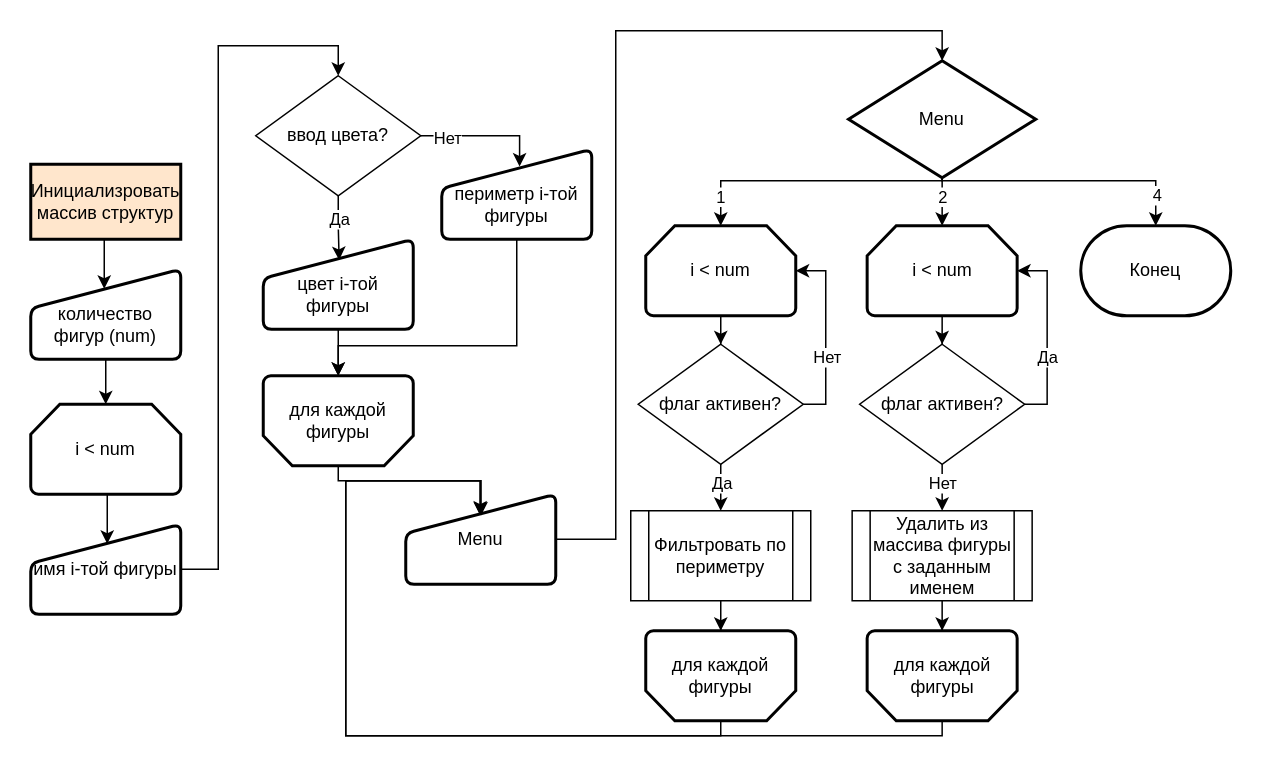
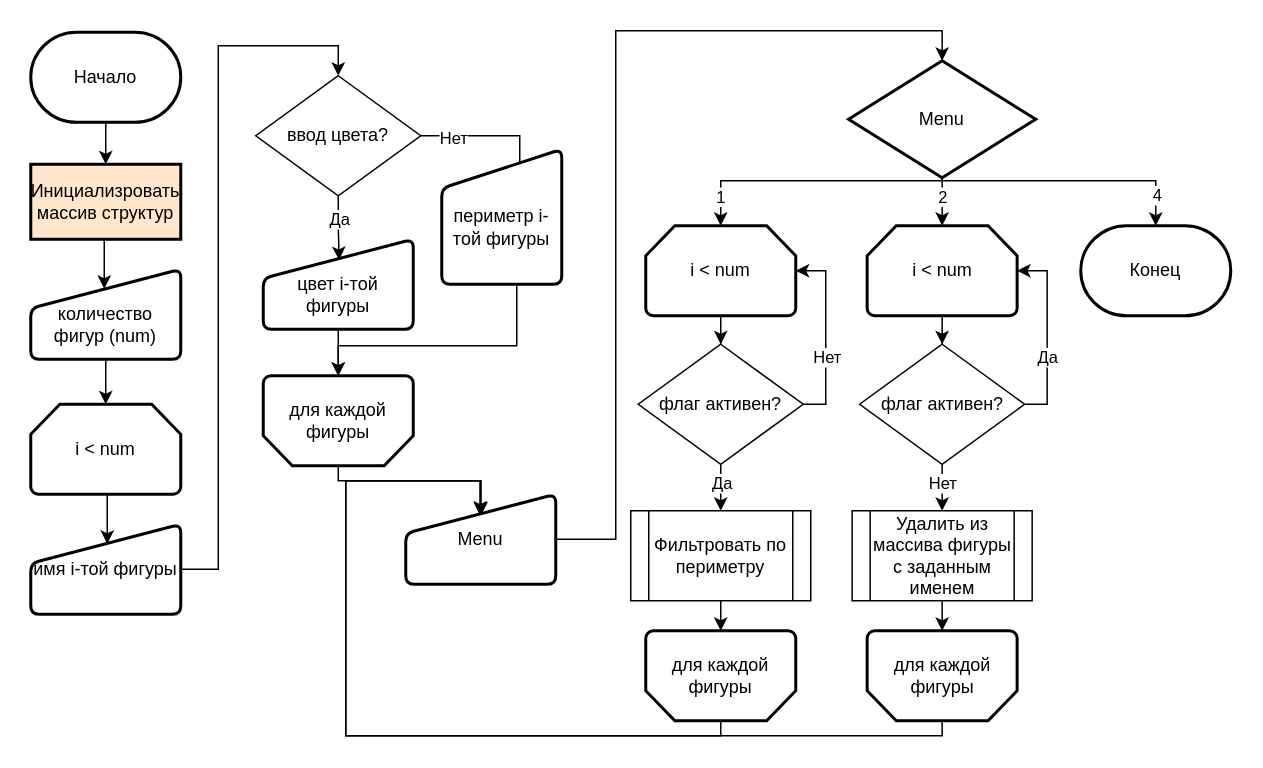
none -> (106, 77)
none -> (106, 148)
(517, 194) -> (502, 217)
